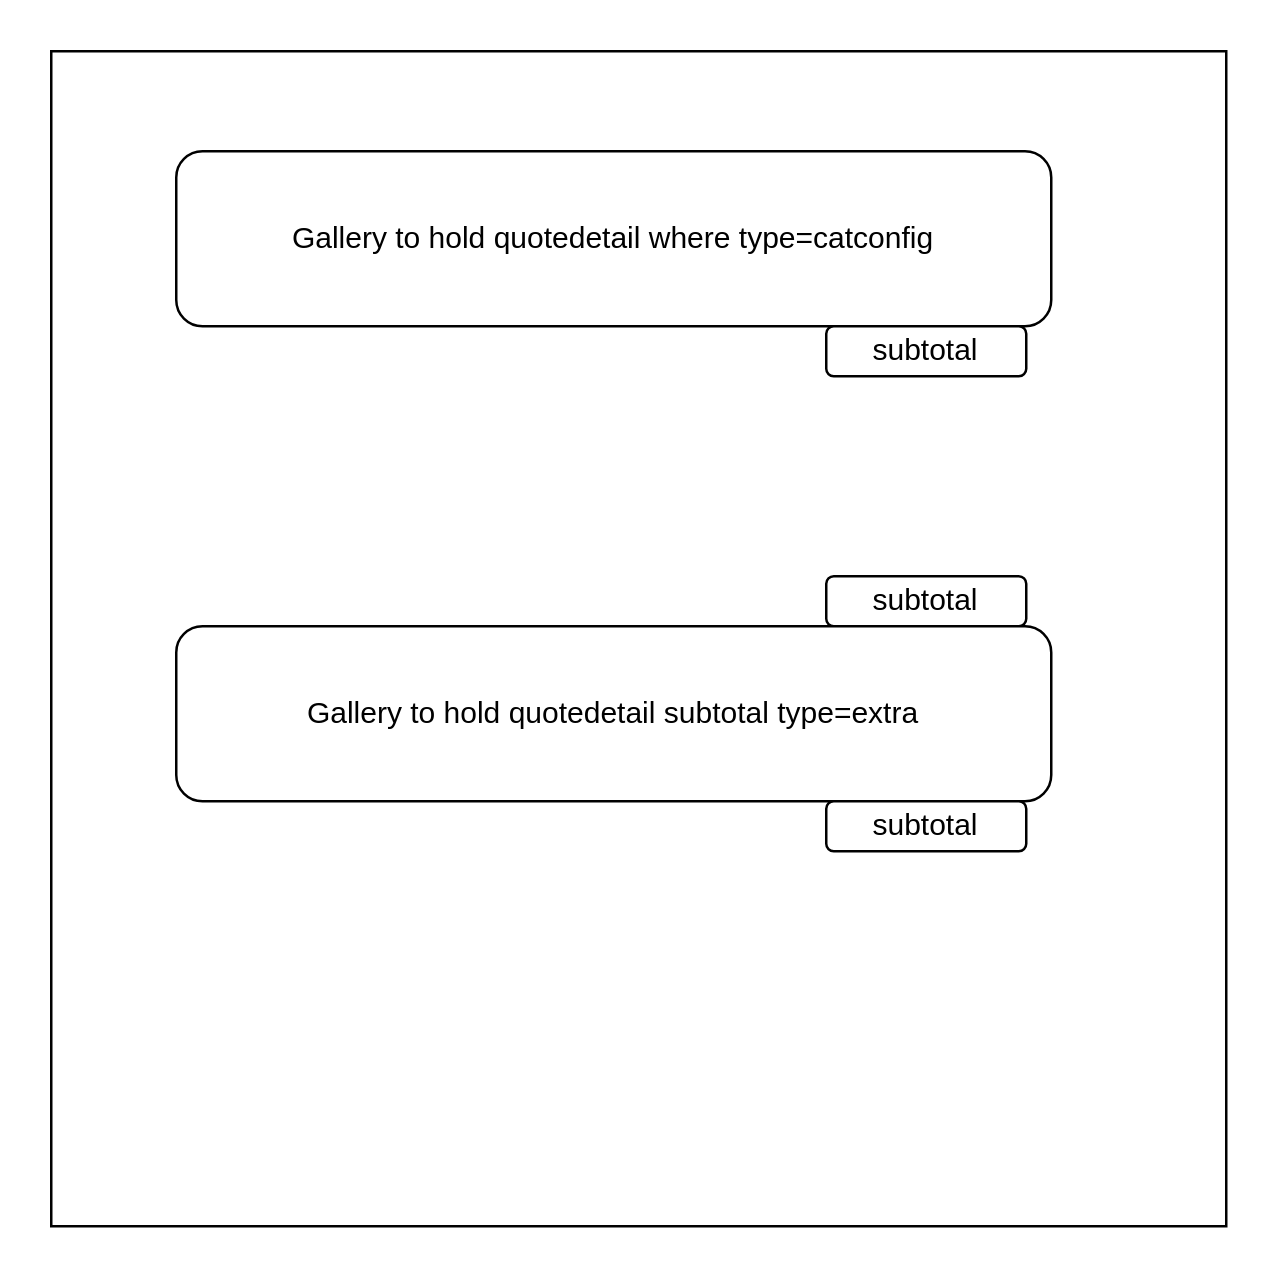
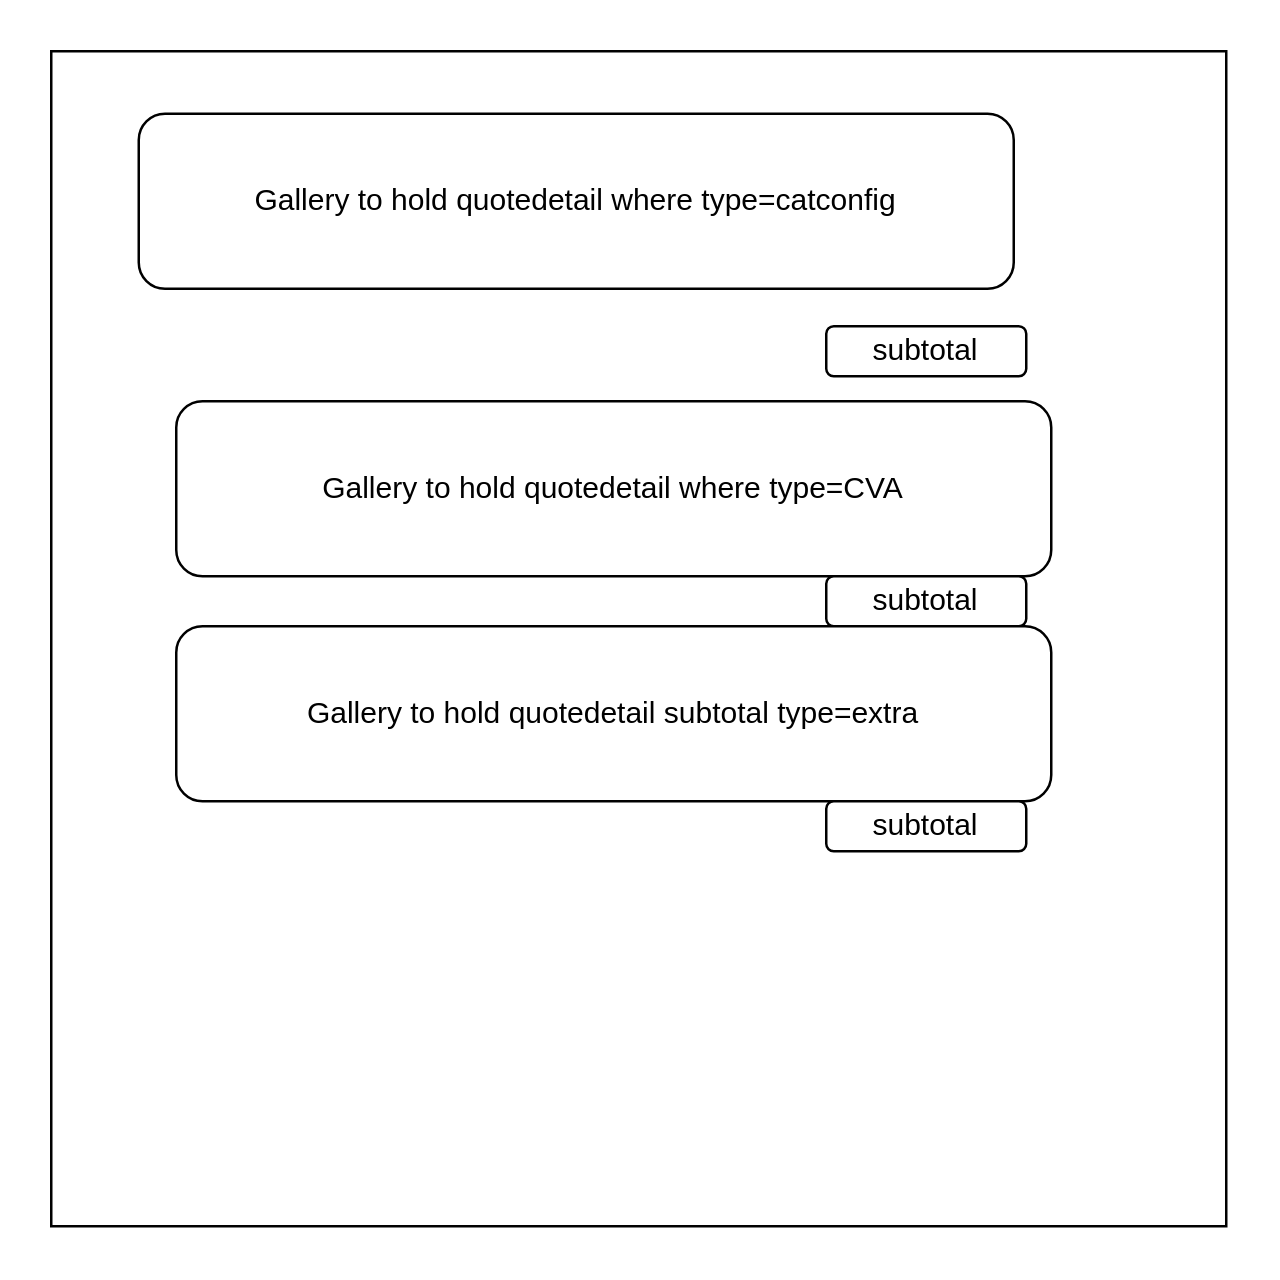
(614, 239) -> (576, 201)
none -> (614, 489)
